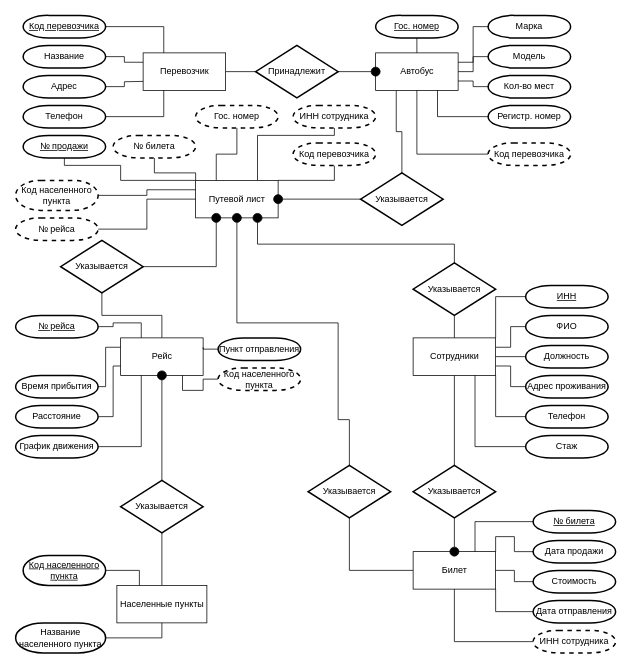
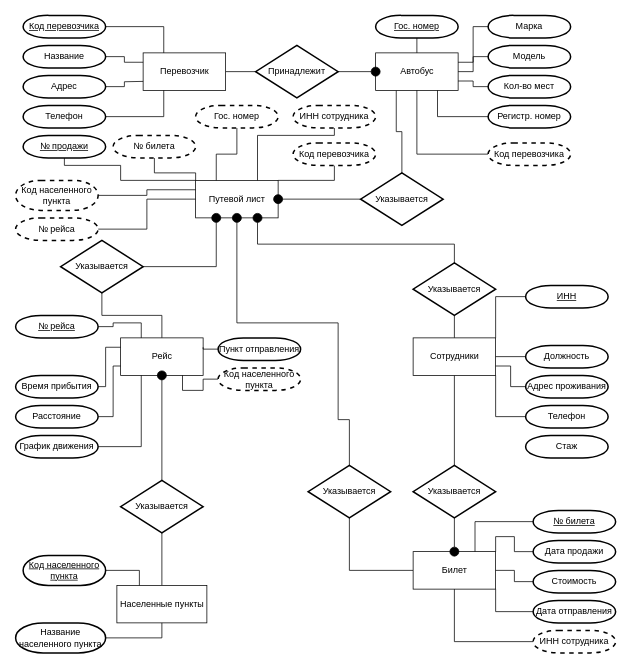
(567, 327) -> none
(510, 337) -> none
(475, 437) -> none
